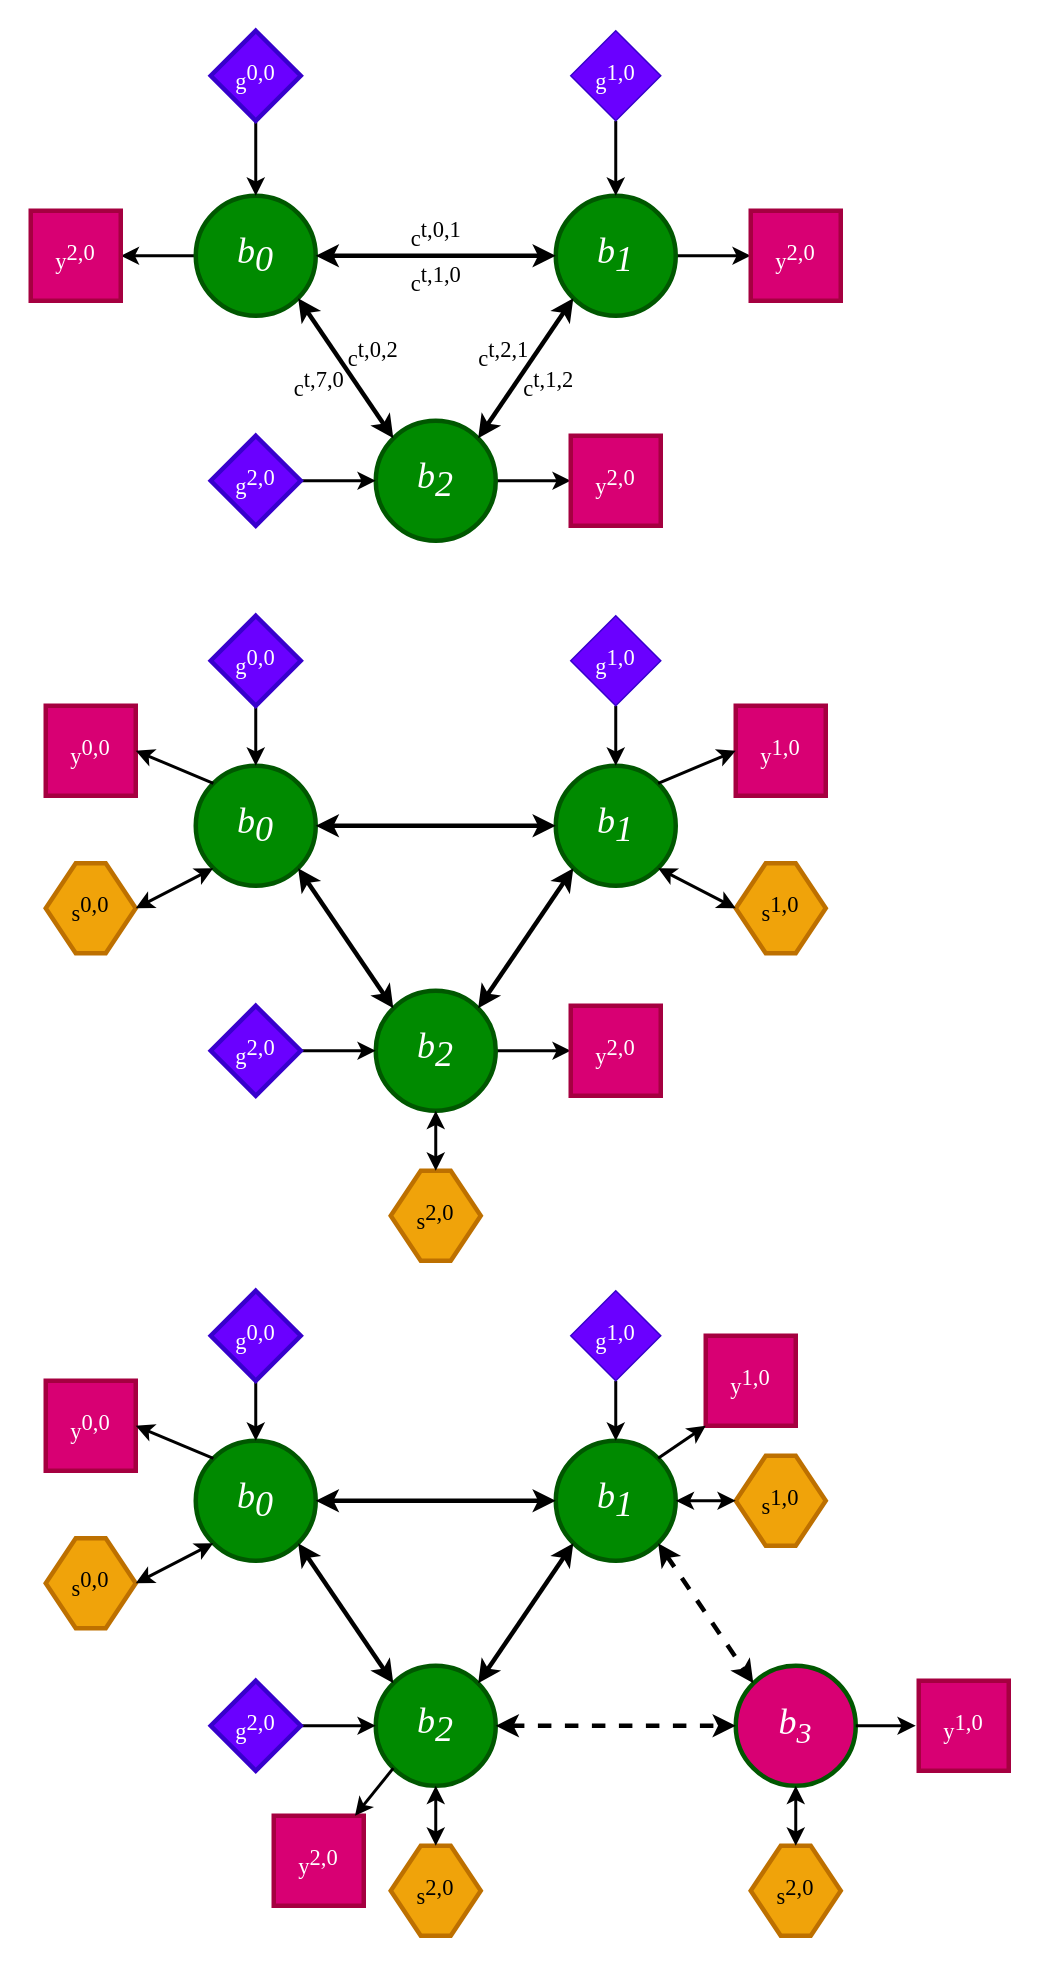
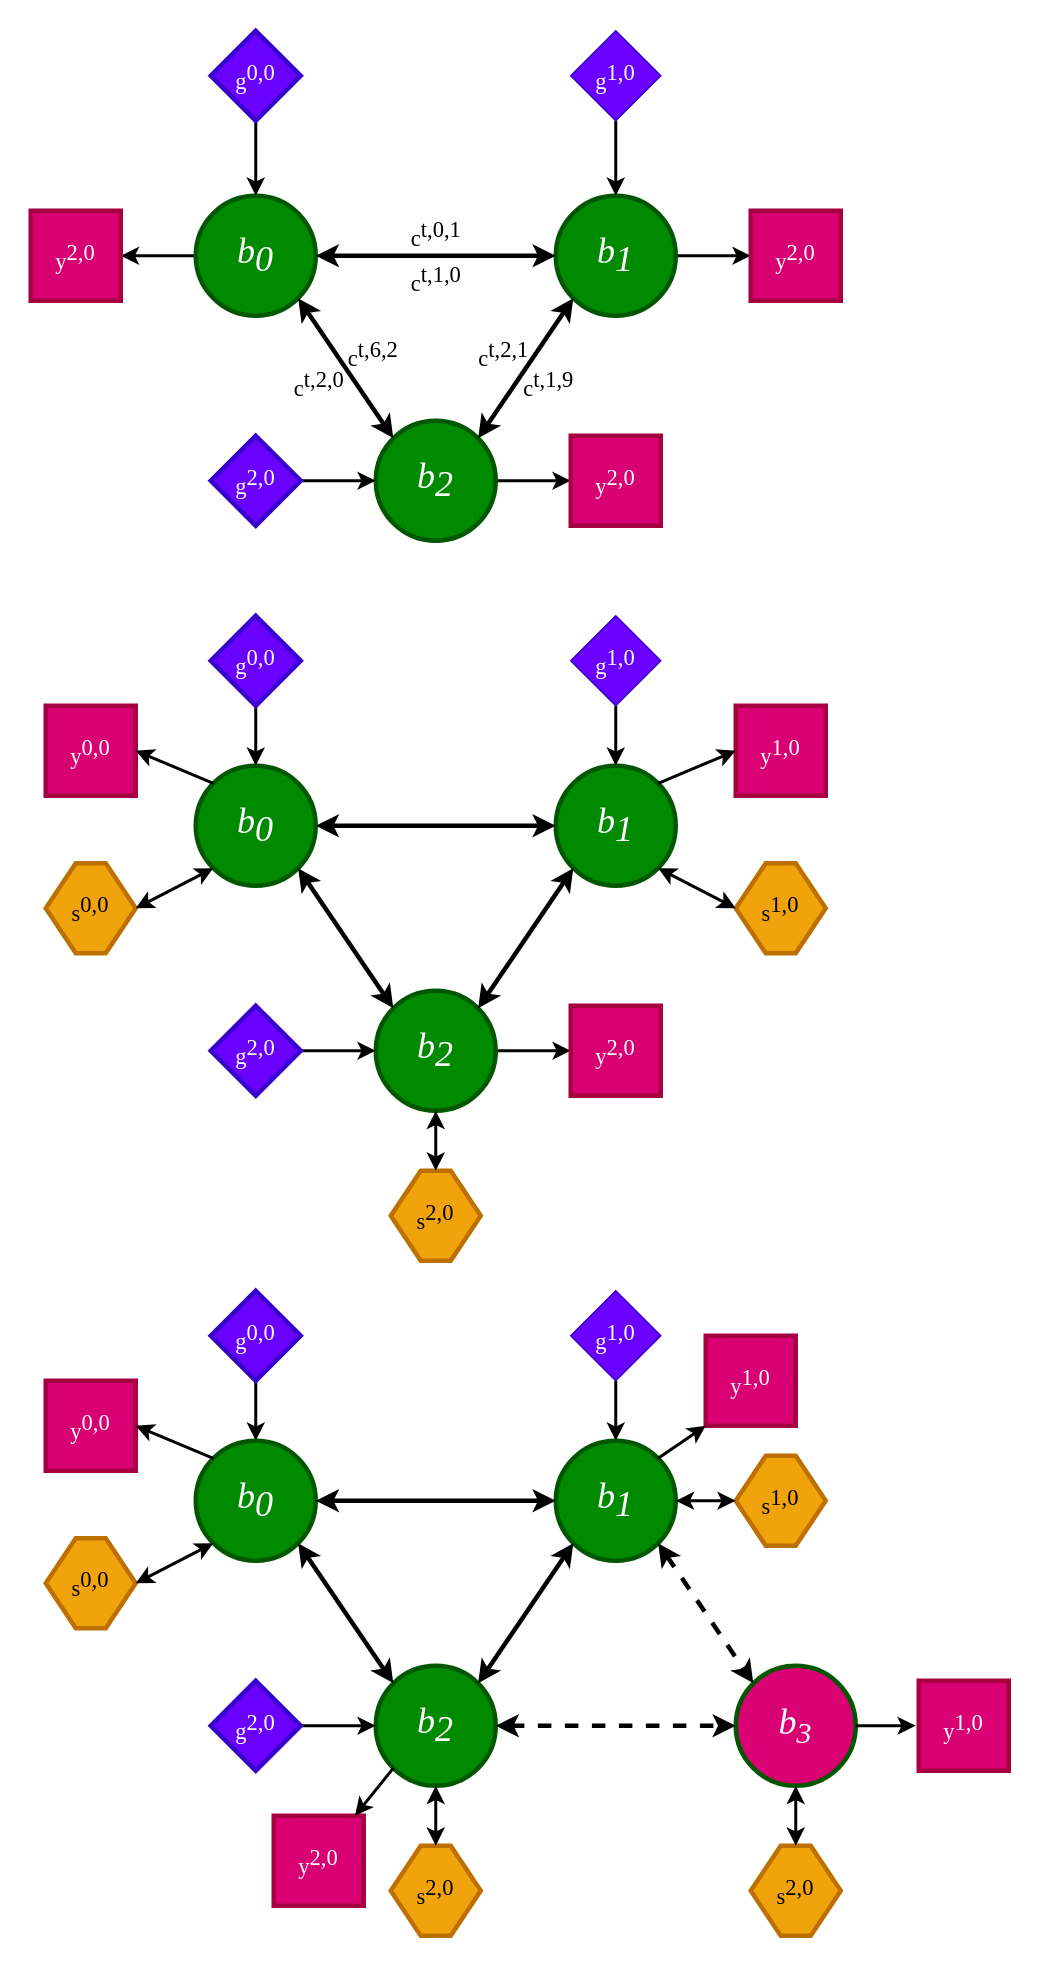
(374, 353) -> (374, 353)
(320, 383) -> (320, 383)
(549, 383) -> (549, 383)
